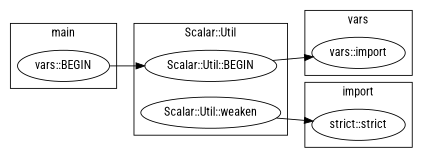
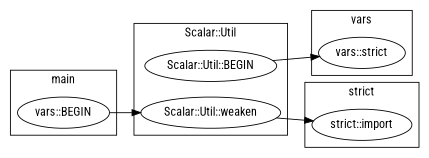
(359, 53) -> (362, 53)
(123, 66) -> (122, 113)
(359, 92) -> (362, 92)
(359, 125) -> (362, 125)
